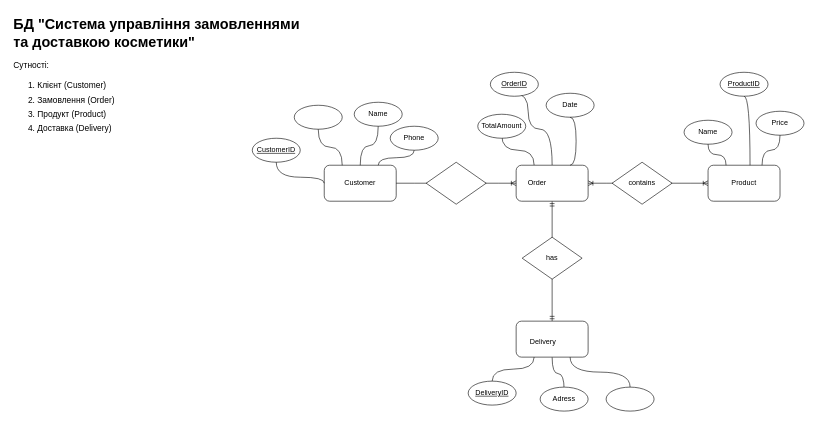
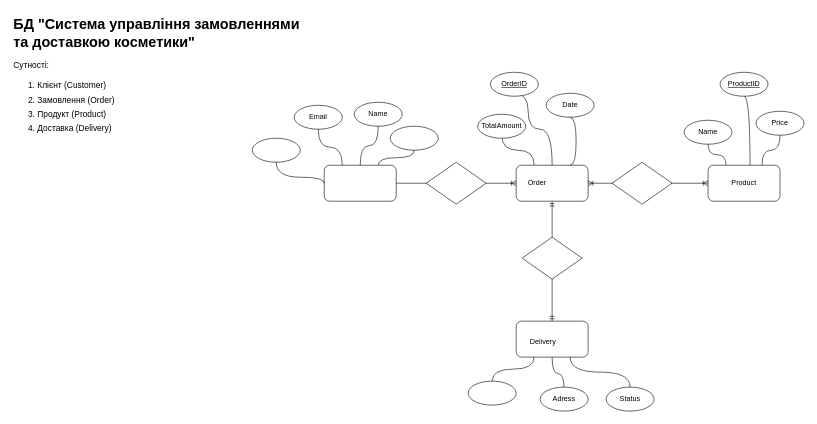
none -> (318, 117)
(414, 138) -> none
(276, 150) -> none
(360, 183) -> none
(642, 183) -> none
(552, 258) -> none
(492, 393) -> none
none -> (630, 399)
